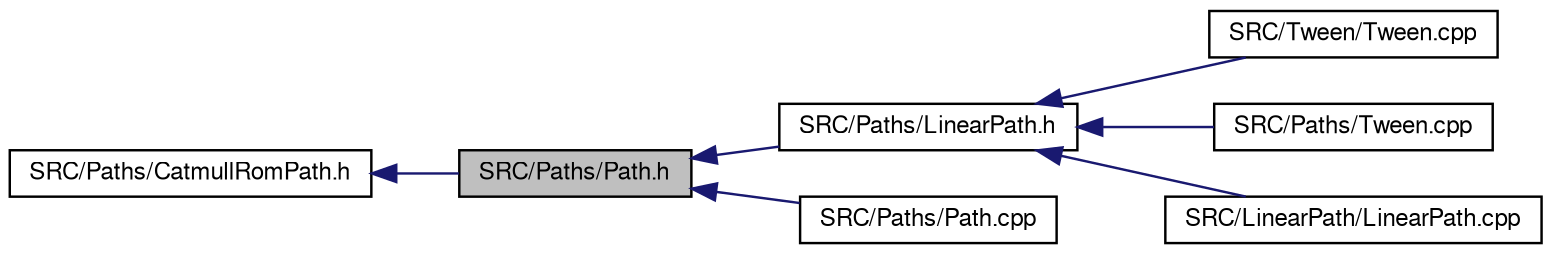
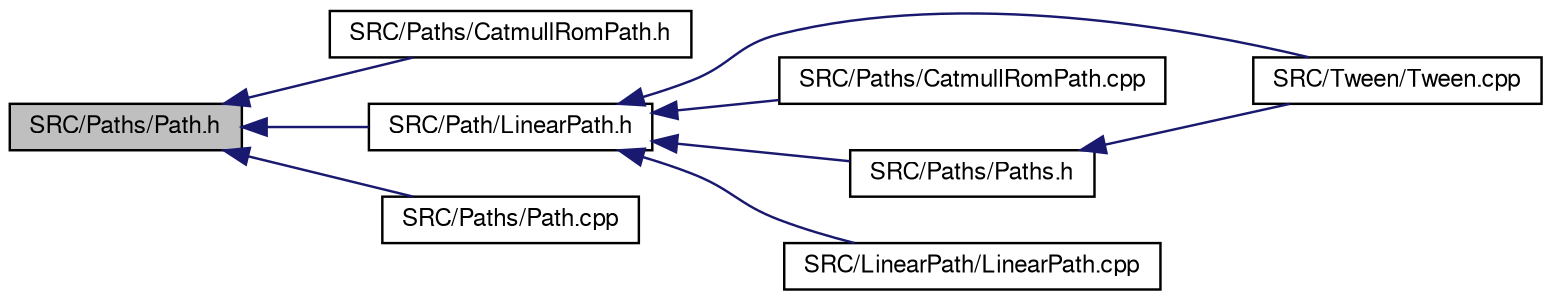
(928, 127) -> (511, 127)
(1353, 127) -> (972, 81)
(428, 173) -> (330, 78)
none -> (972, 173)
